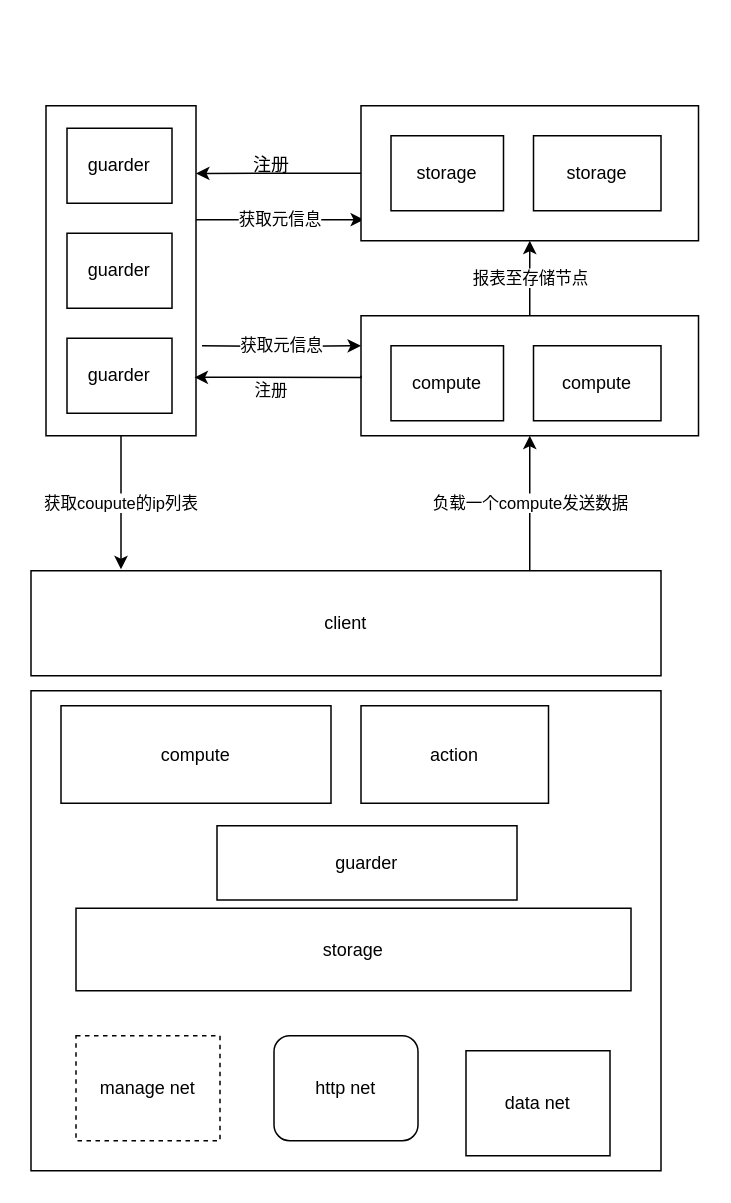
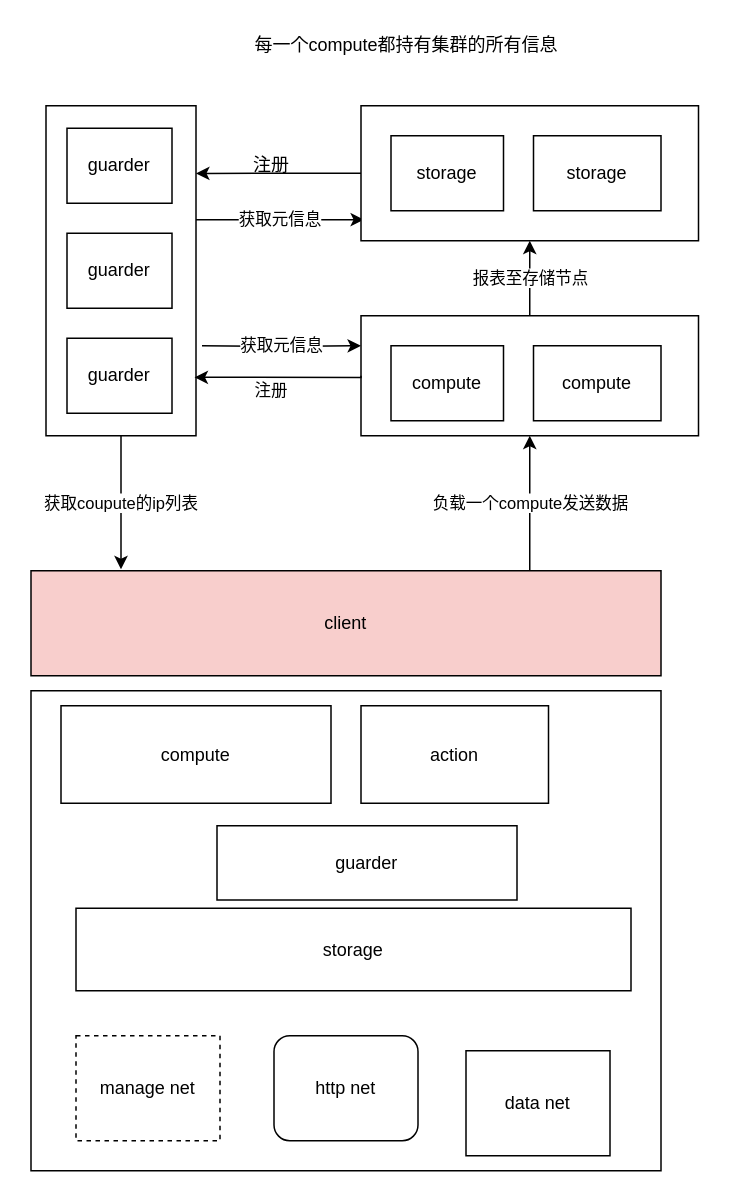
none -> (406, 46)
(346, 623) -> (346, 623)
